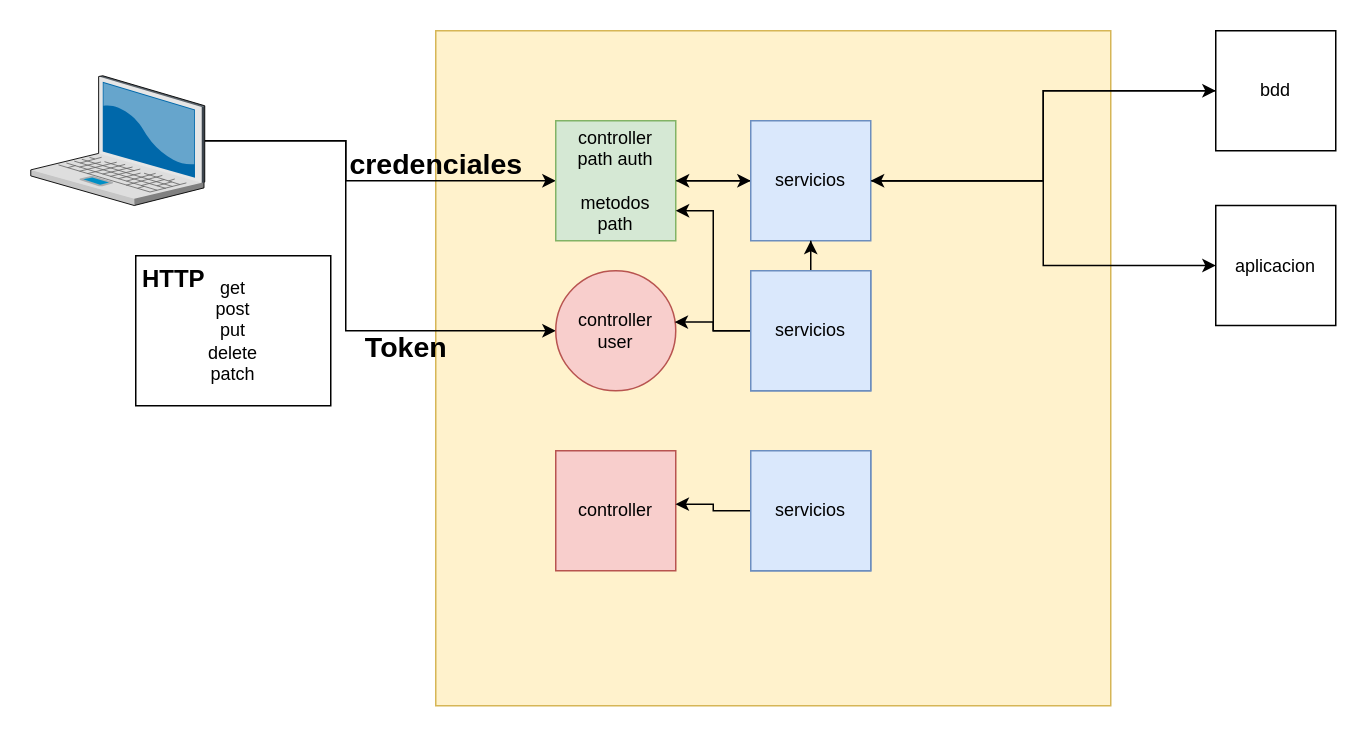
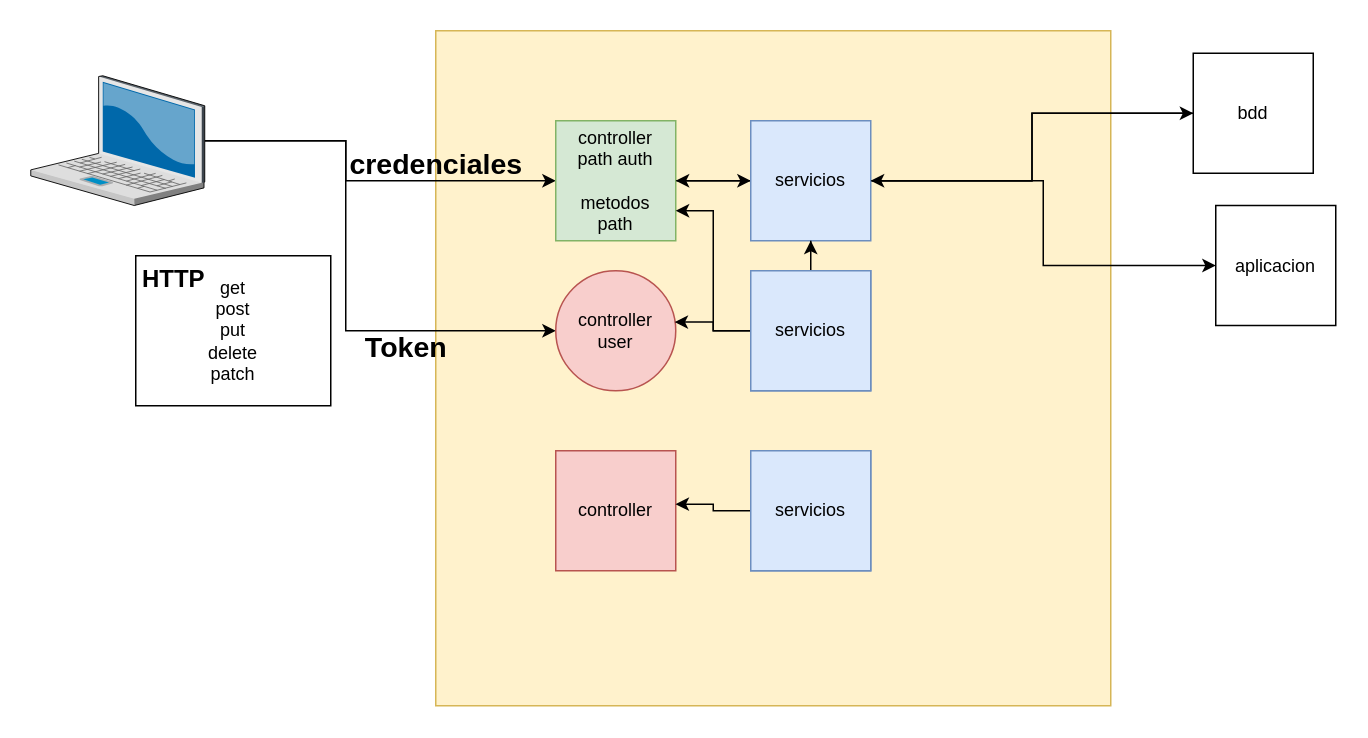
(1276, 91) -> (1253, 113)
